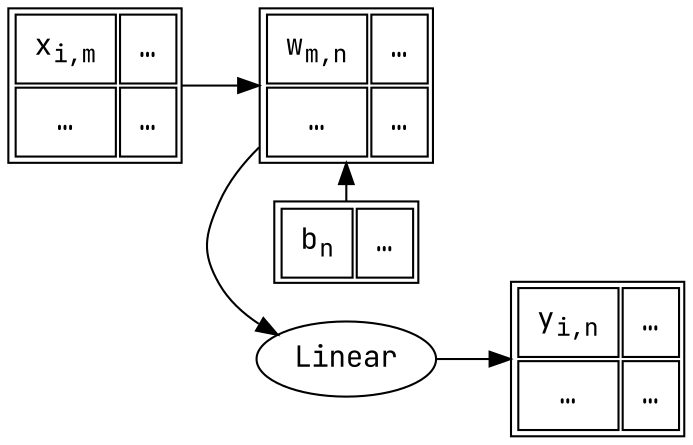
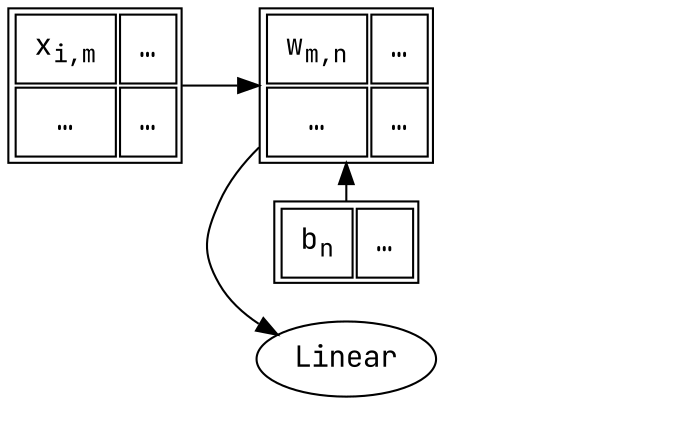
(598, 359) -> none
